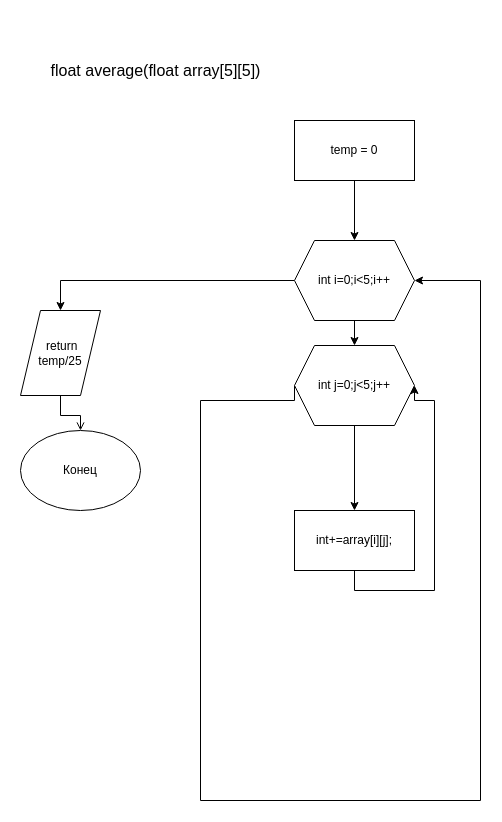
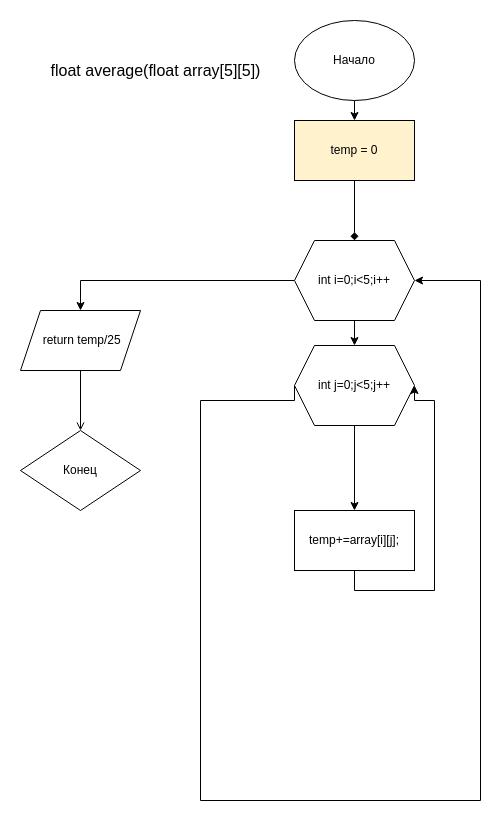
none -> (355, 61)
none -> (355, 107)
(355, 151) -> (355, 151)
(355, 232) -> (355, 232)
(61, 353) -> (81, 341)
(81, 471) -> (81, 471)
(355, 541) -> (355, 541)
